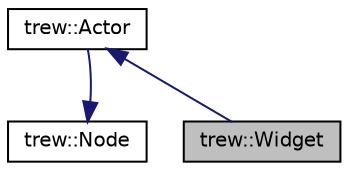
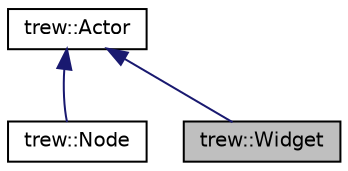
(91, 75) -> (64, 96)
